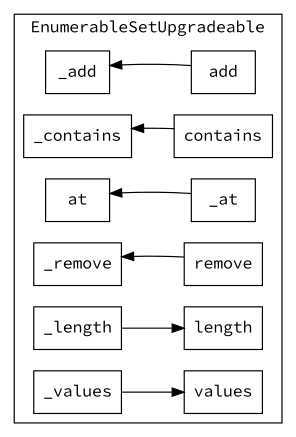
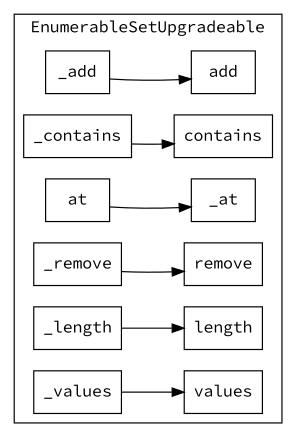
(156, 64) -> (145, 80)
(159, 128) -> (147, 144)
(156, 192) -> (145, 208)
(159, 256) -> (147, 272)
